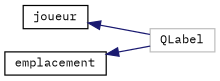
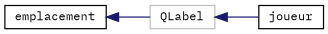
(125, 30) -> (243, 17)
